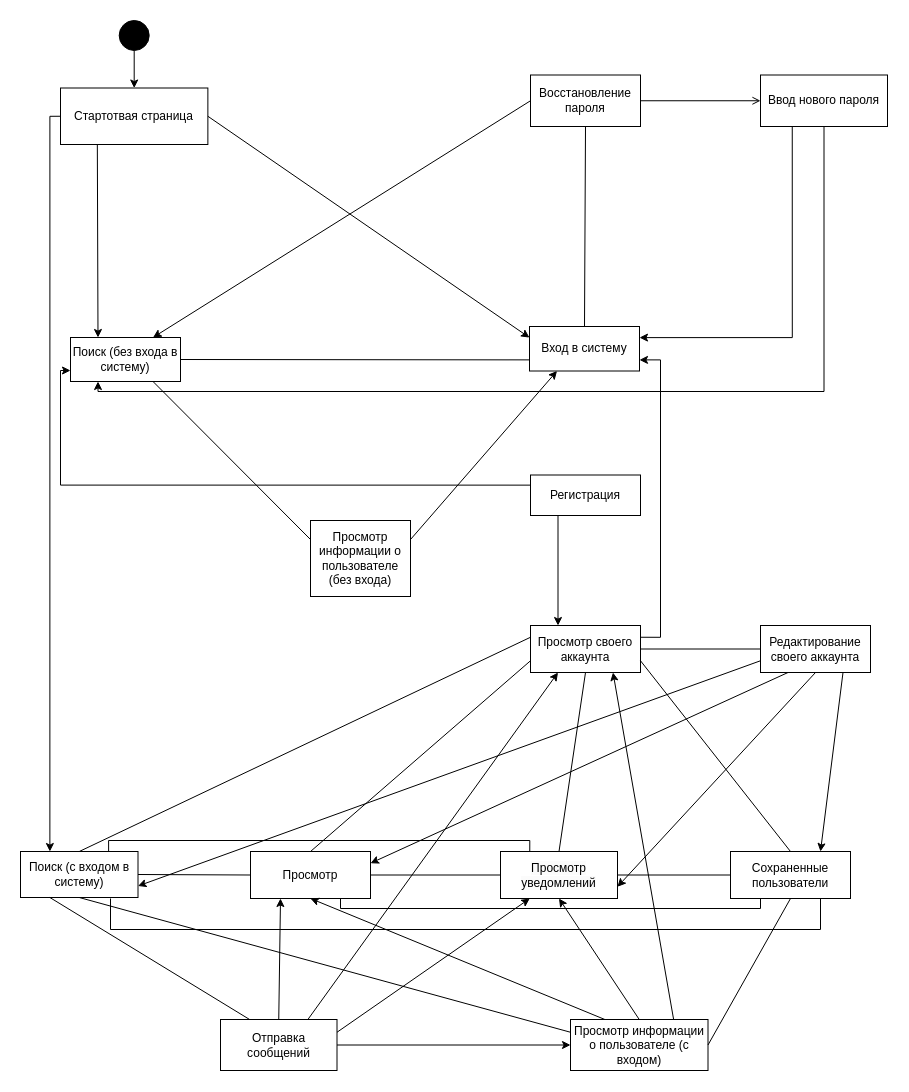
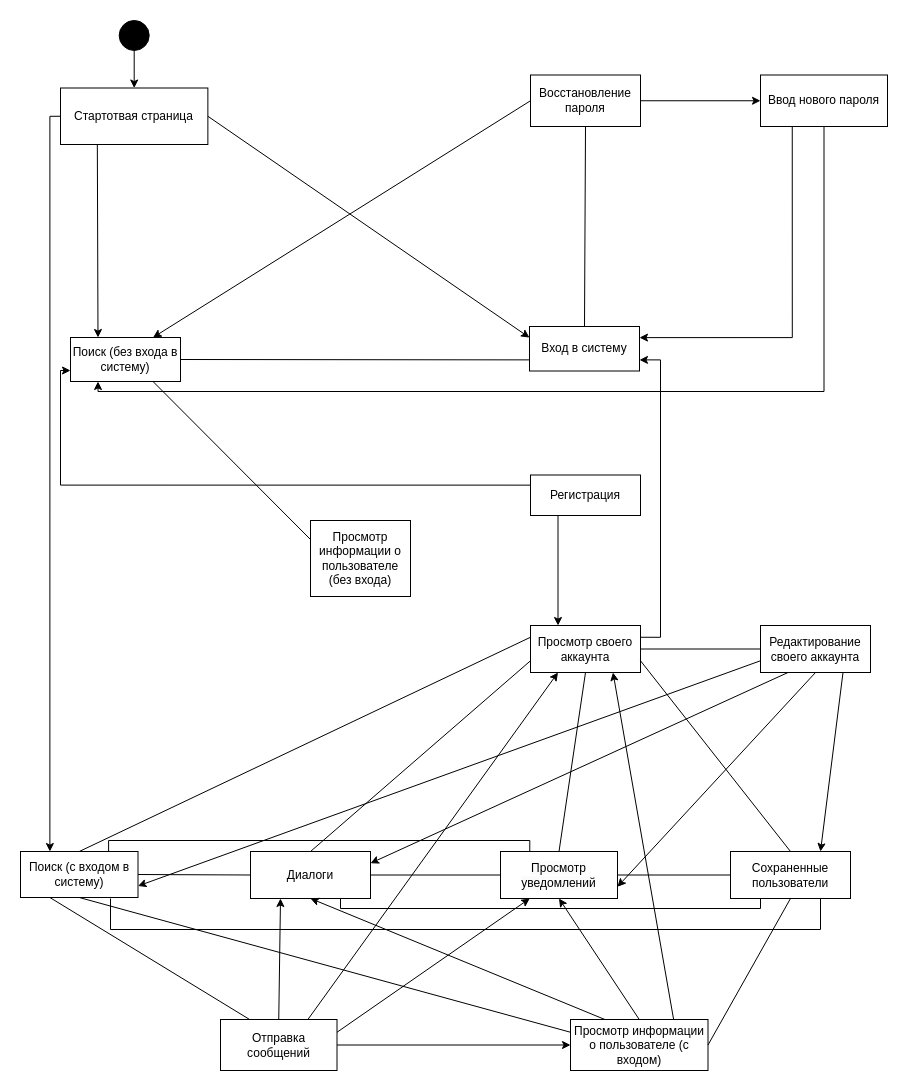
(754, 101) -> (752, 101)
(482, 458) -> none
(311, 876) -> (311, 876)
